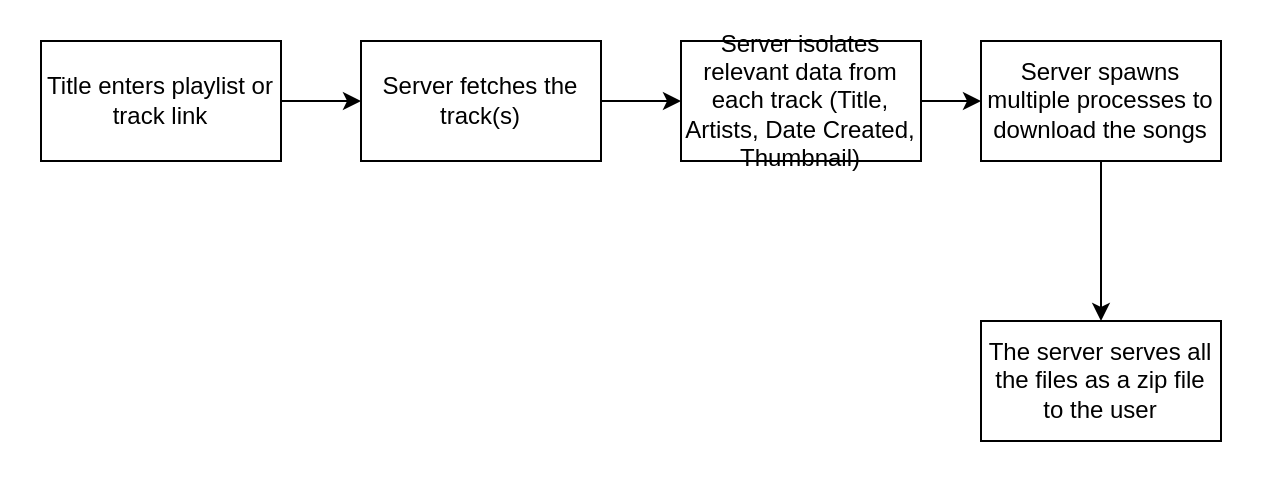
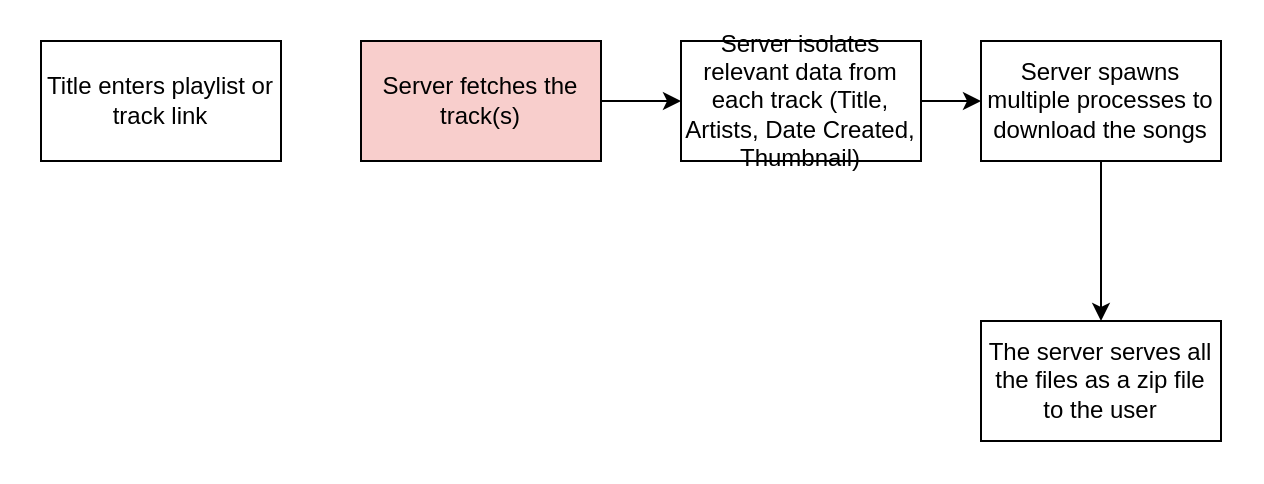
(314, 101) -> none
(481, 101) -> (481, 101)
